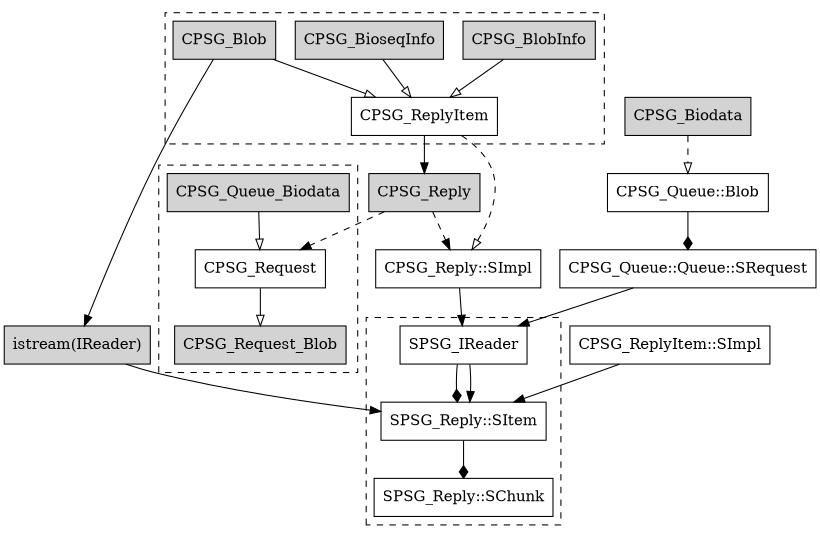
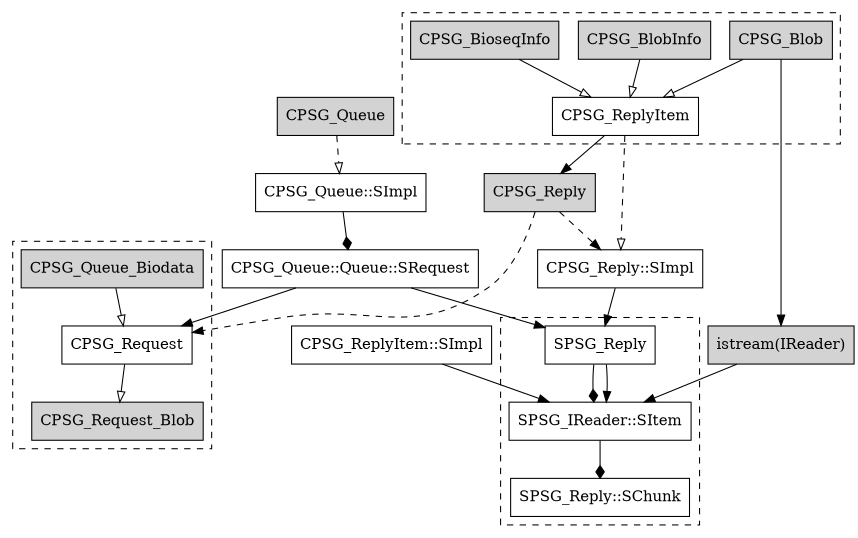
(688, 116) -> (335, 116)
(688, 193) -> (341, 193)
none -> (244, 305)
(464, 345) -> (600, 345)
(464, 421) -> (600, 421)
